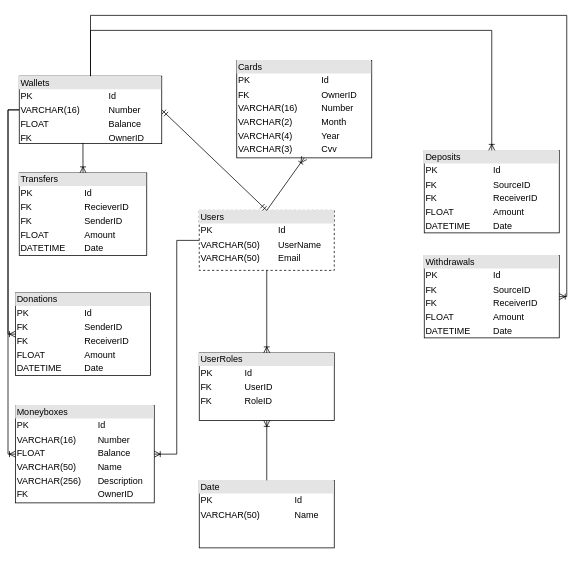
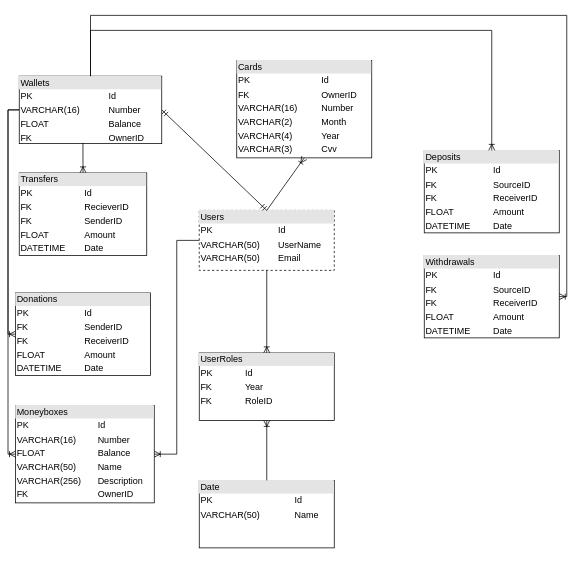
(221, 385) -> (221, 385)
